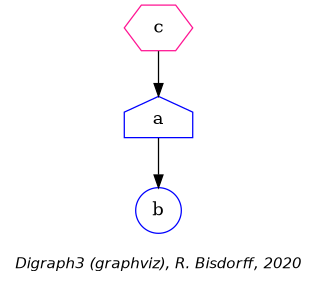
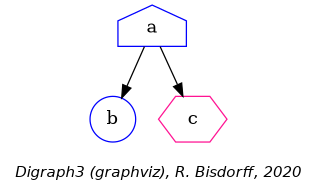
(159, 67) -> (169, 66)
